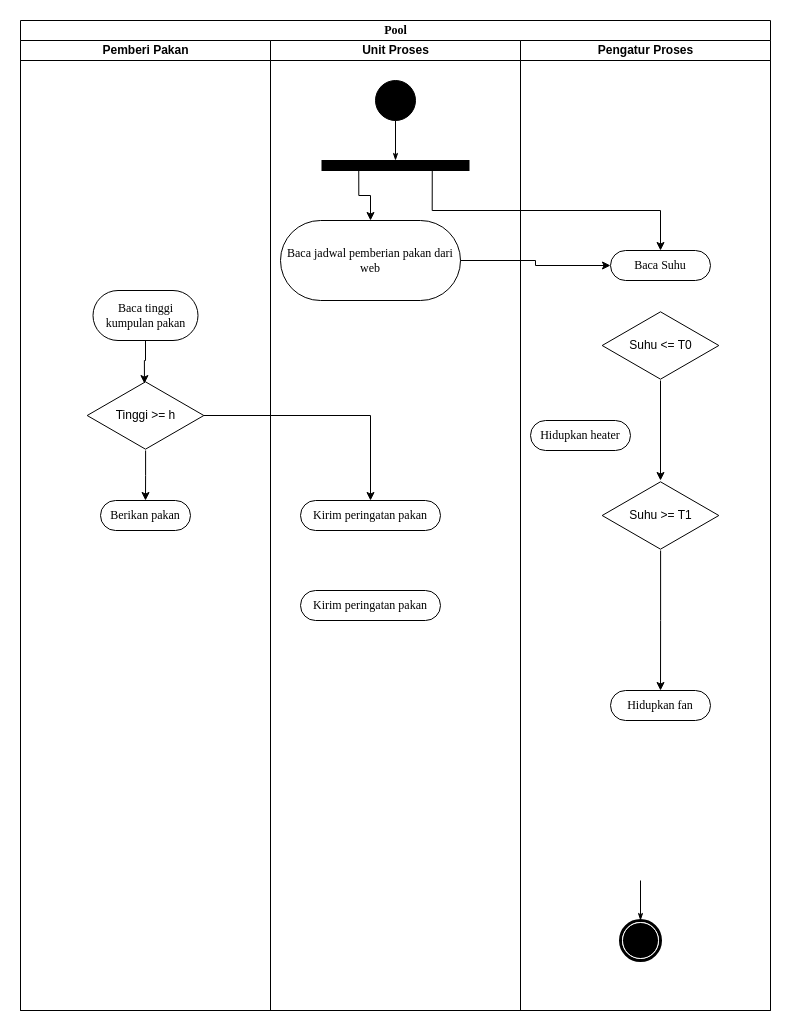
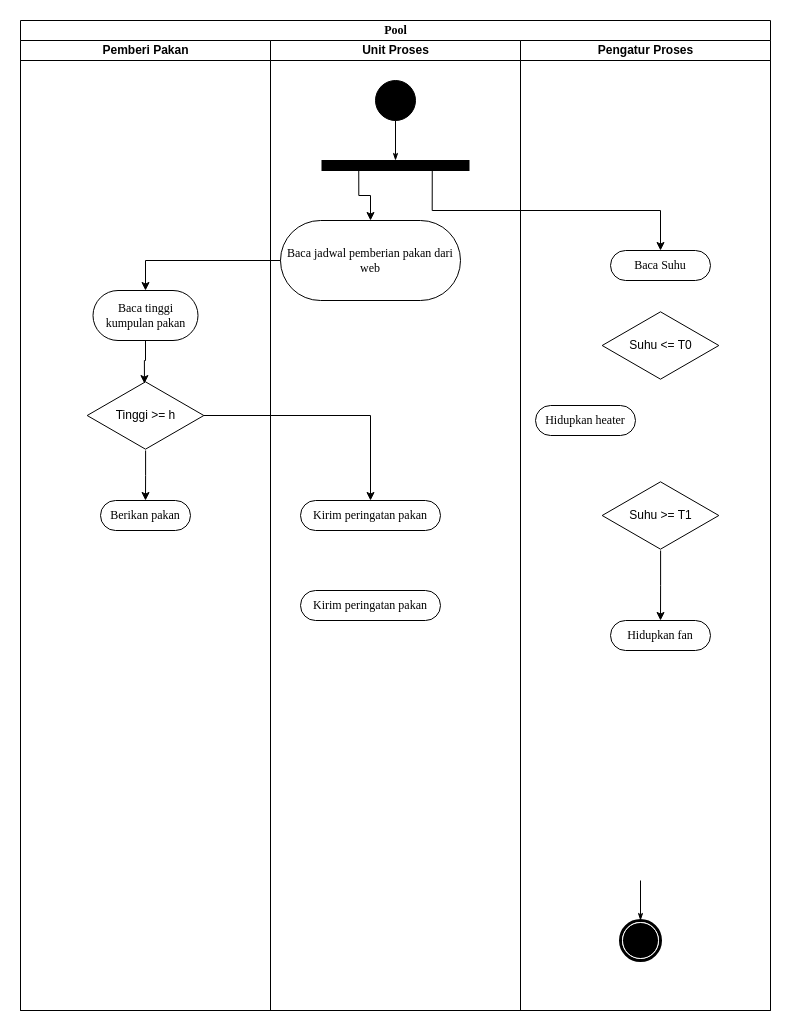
(535, 261) -> (202, 261)
(661, 427) -> none
(581, 436) -> (586, 421)
(661, 706) -> (661, 636)
